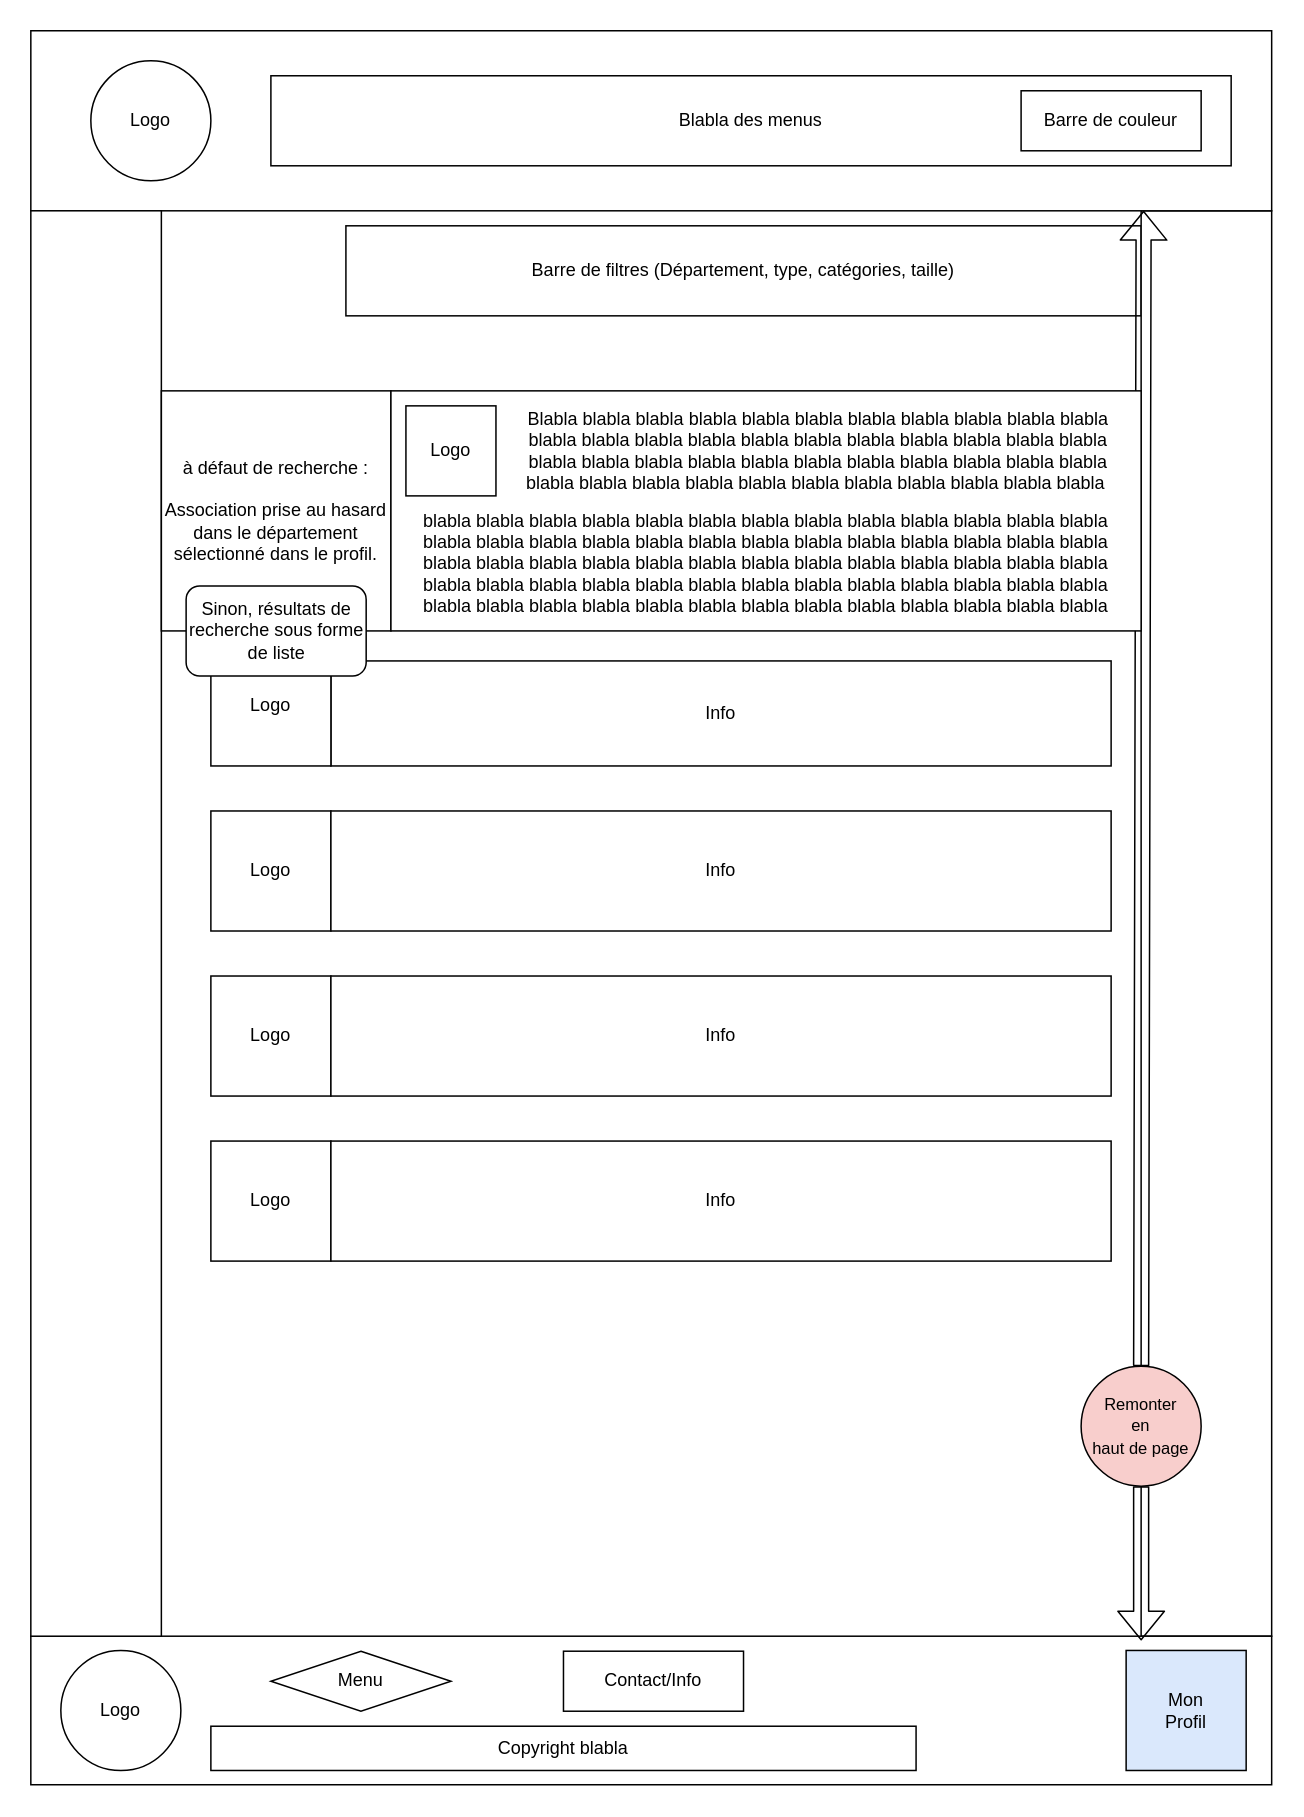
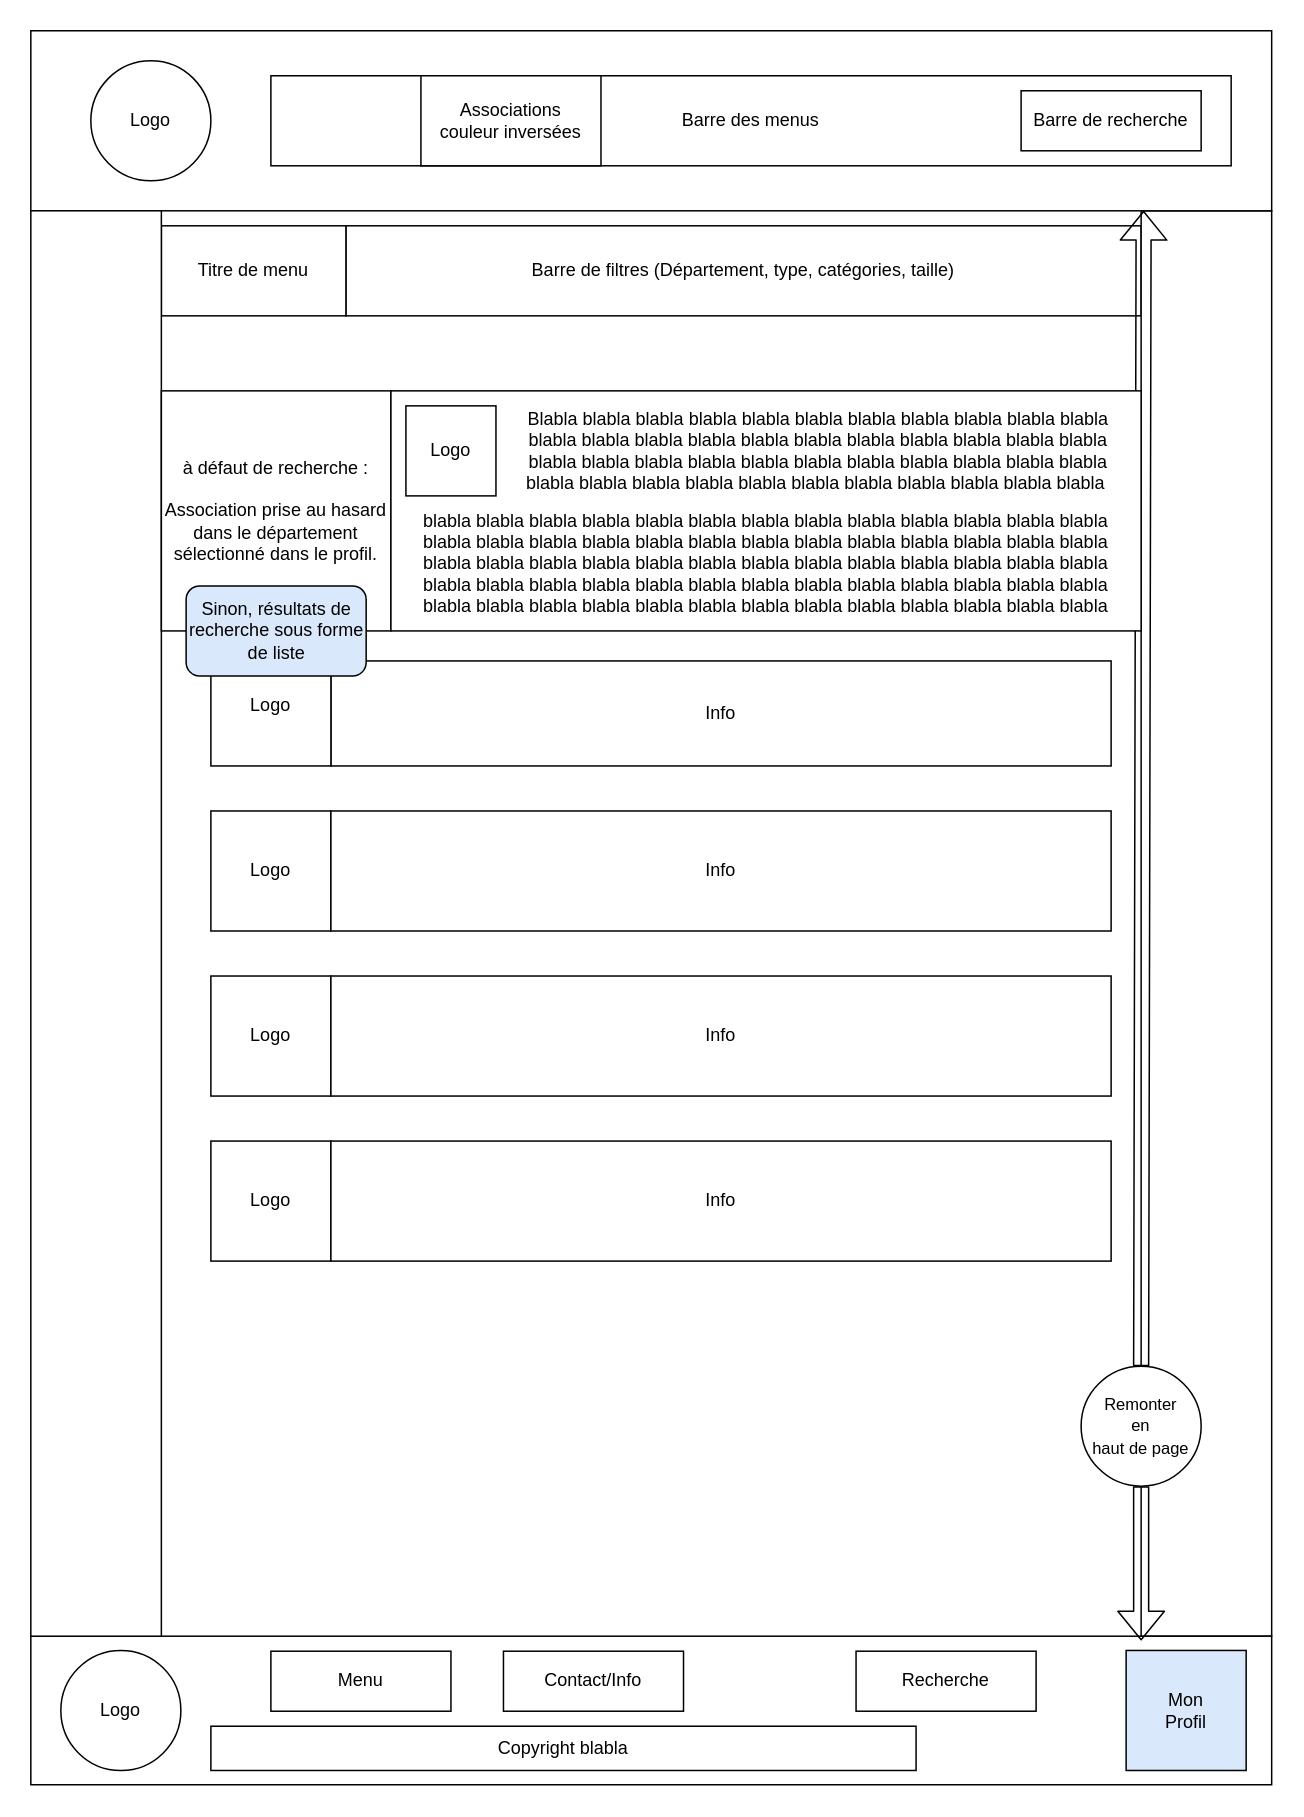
none -> (511, 121)
(751, 121) -> (751, 121)
(1111, 121) -> (1111, 121)
none -> (254, 271)
(276, 631) -> (276, 631)
(1141, 1426) -> (1141, 1426)
(361, 1681) -> (361, 1681)
(653, 1681) -> (593, 1681)
none -> (946, 1681)
